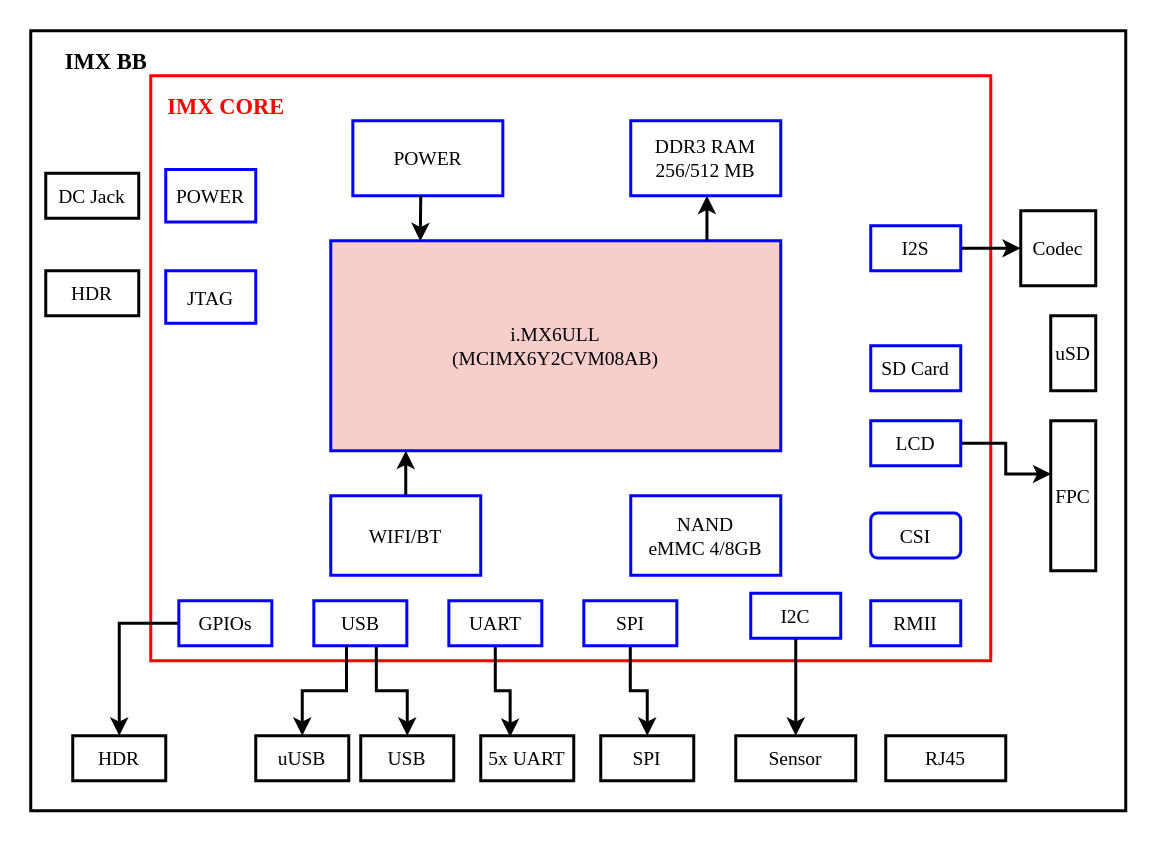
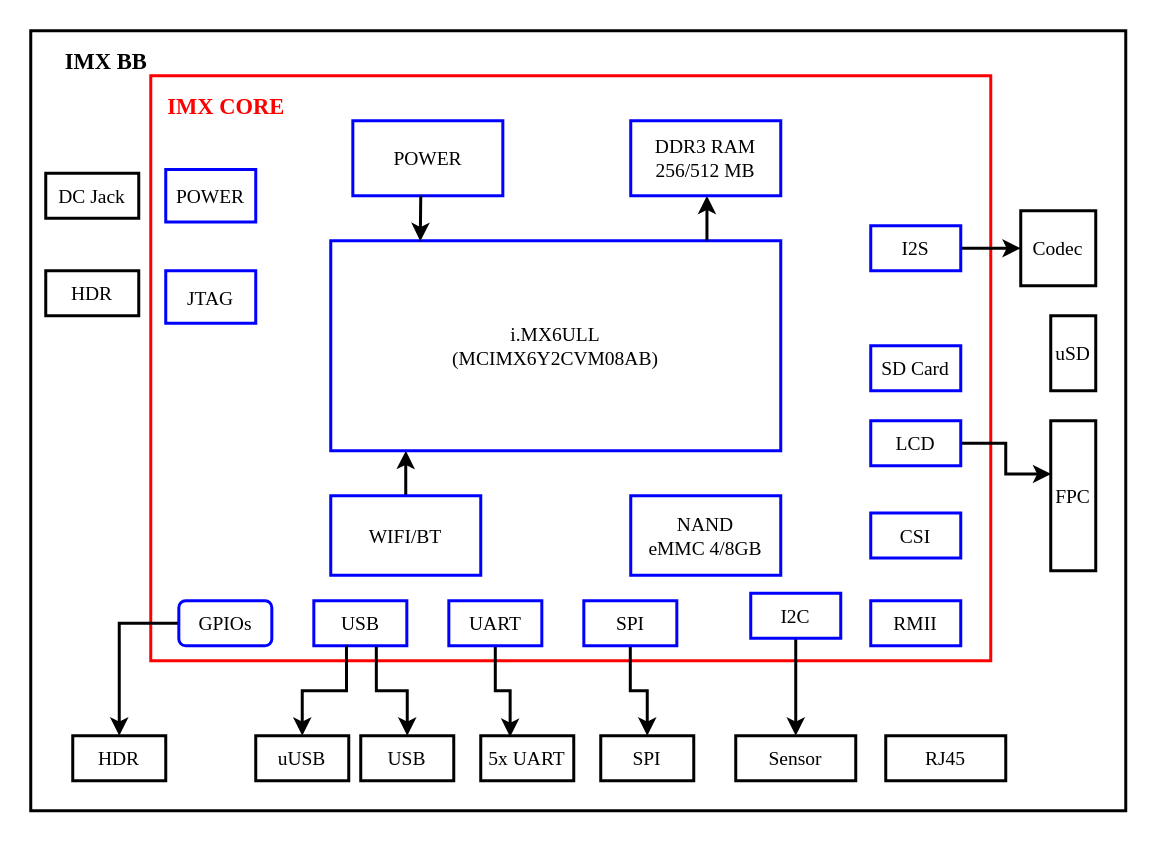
(556, 346) -> (556, 346)
(916, 536) -> (916, 536)
(225, 623) -> (225, 623)
